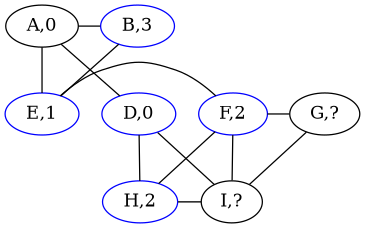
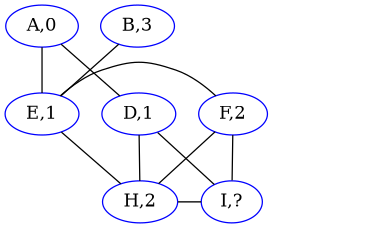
(42, 26) -> (42, 26)
(89, 26) -> none
(139, 114) -> (139, 114)
(325, 114) -> none
none -> (91, 158)
(232, 202) -> (232, 202)
